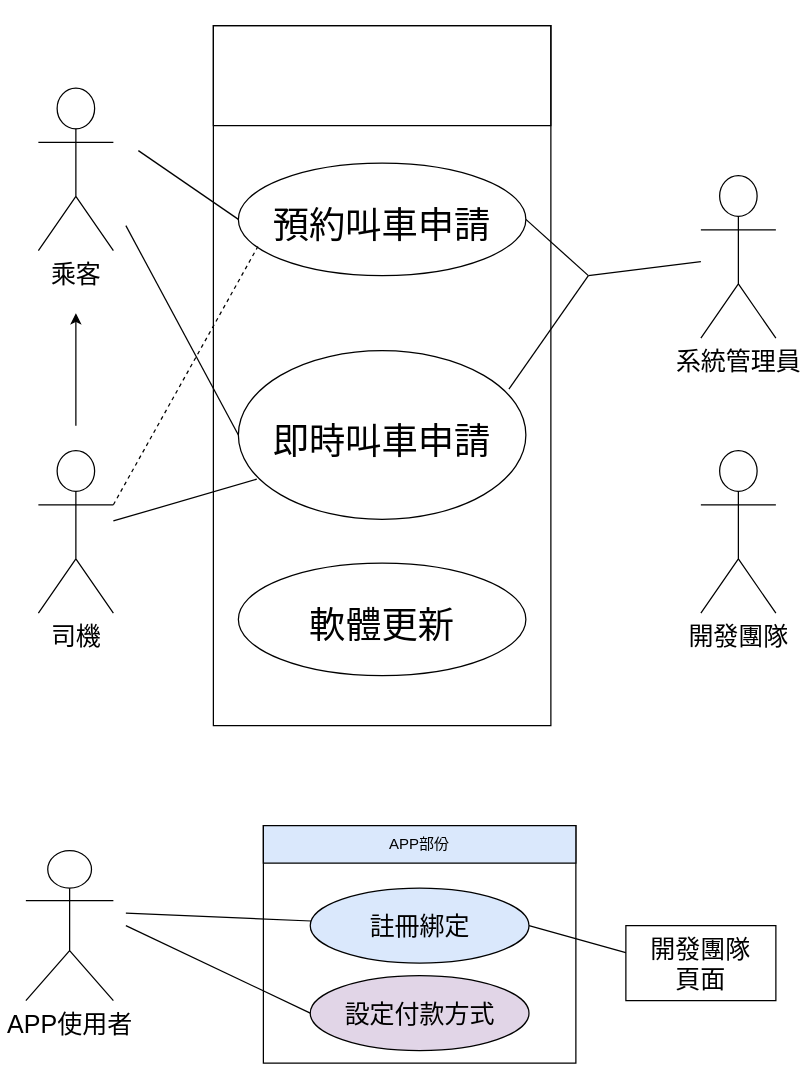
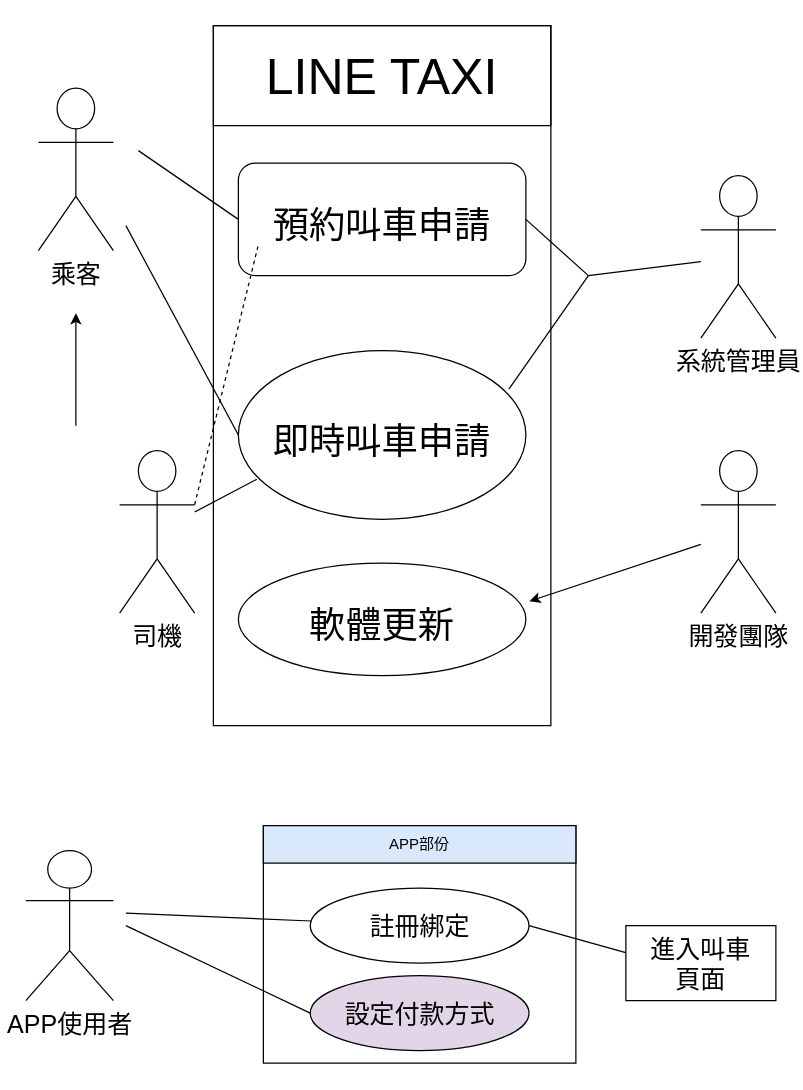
none -> (382, 76)
(382, 219) -> (382, 219)
(76, 532) -> (157, 532)
none -> (619, 572)
(419, 926) -> (419, 926)
(701, 963) -> (701, 963)
